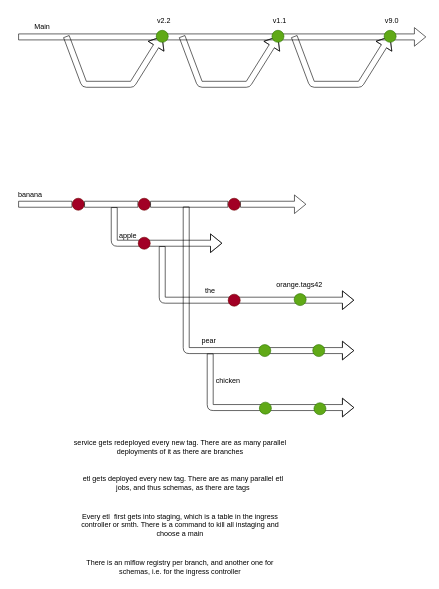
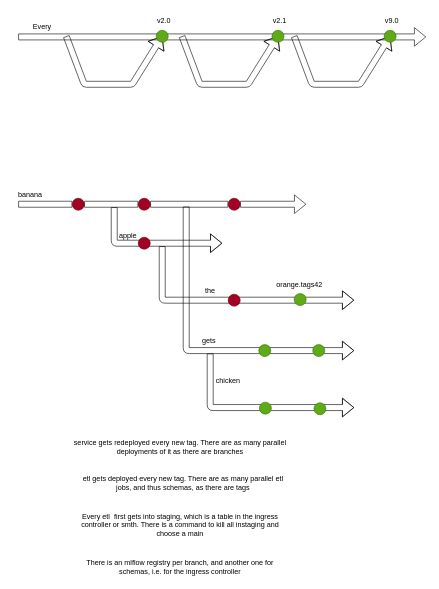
(164, 21) -> (164, 21)
(280, 21) -> (280, 21)
(42, 27) -> (42, 27)
(209, 341) -> (209, 341)
